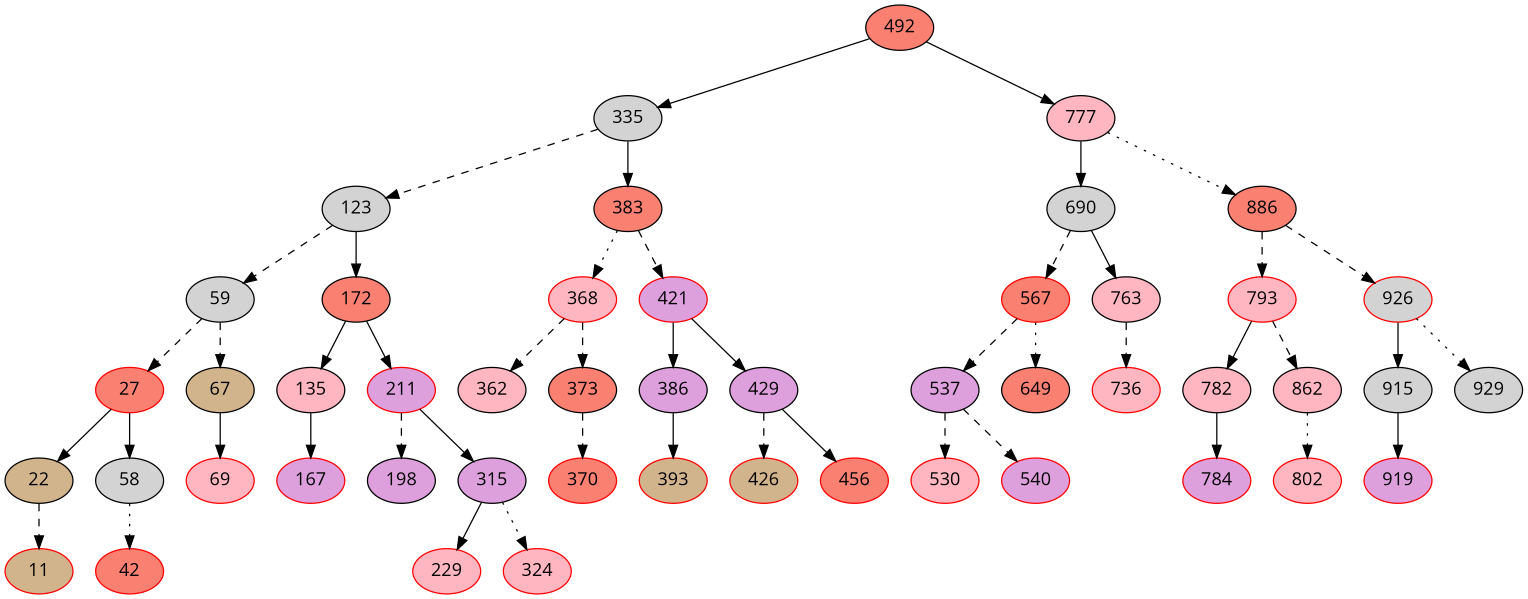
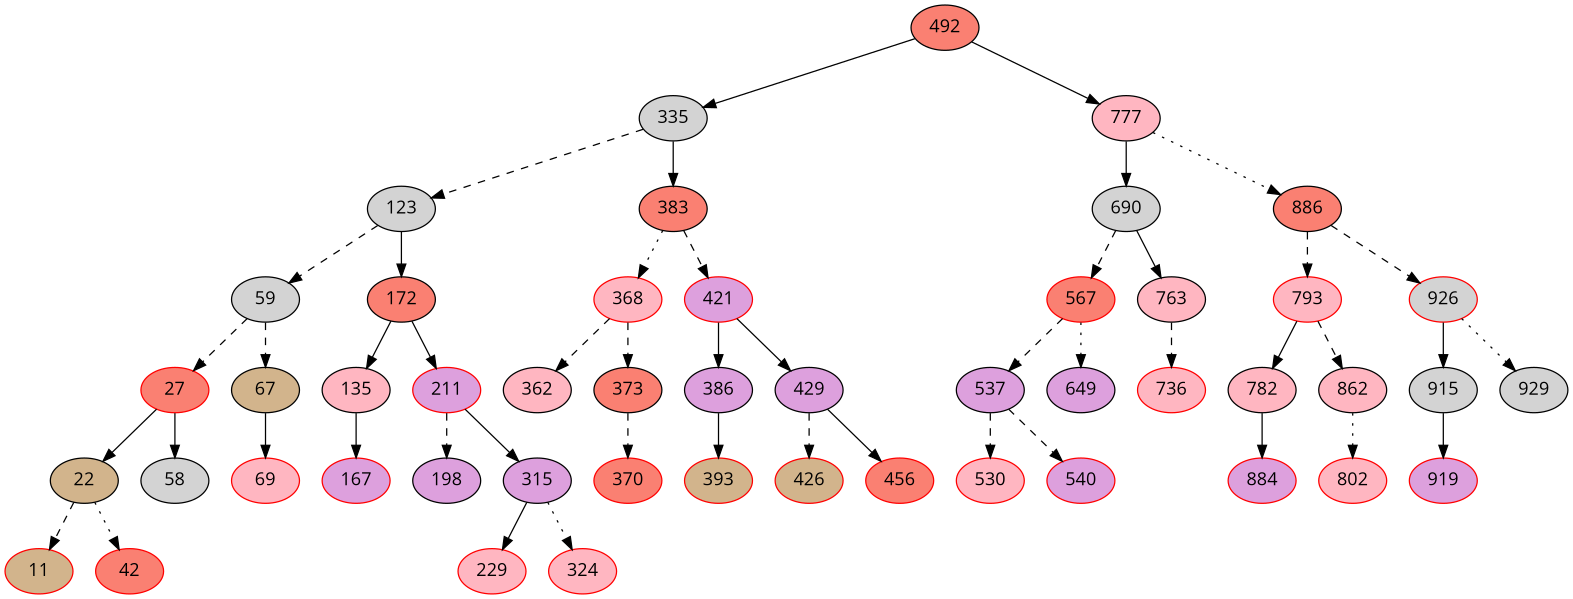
(1036, 390) -> (1081, 390)
(1217, 481) -> (1262, 481)
(130, 520) -> (104, 520)
